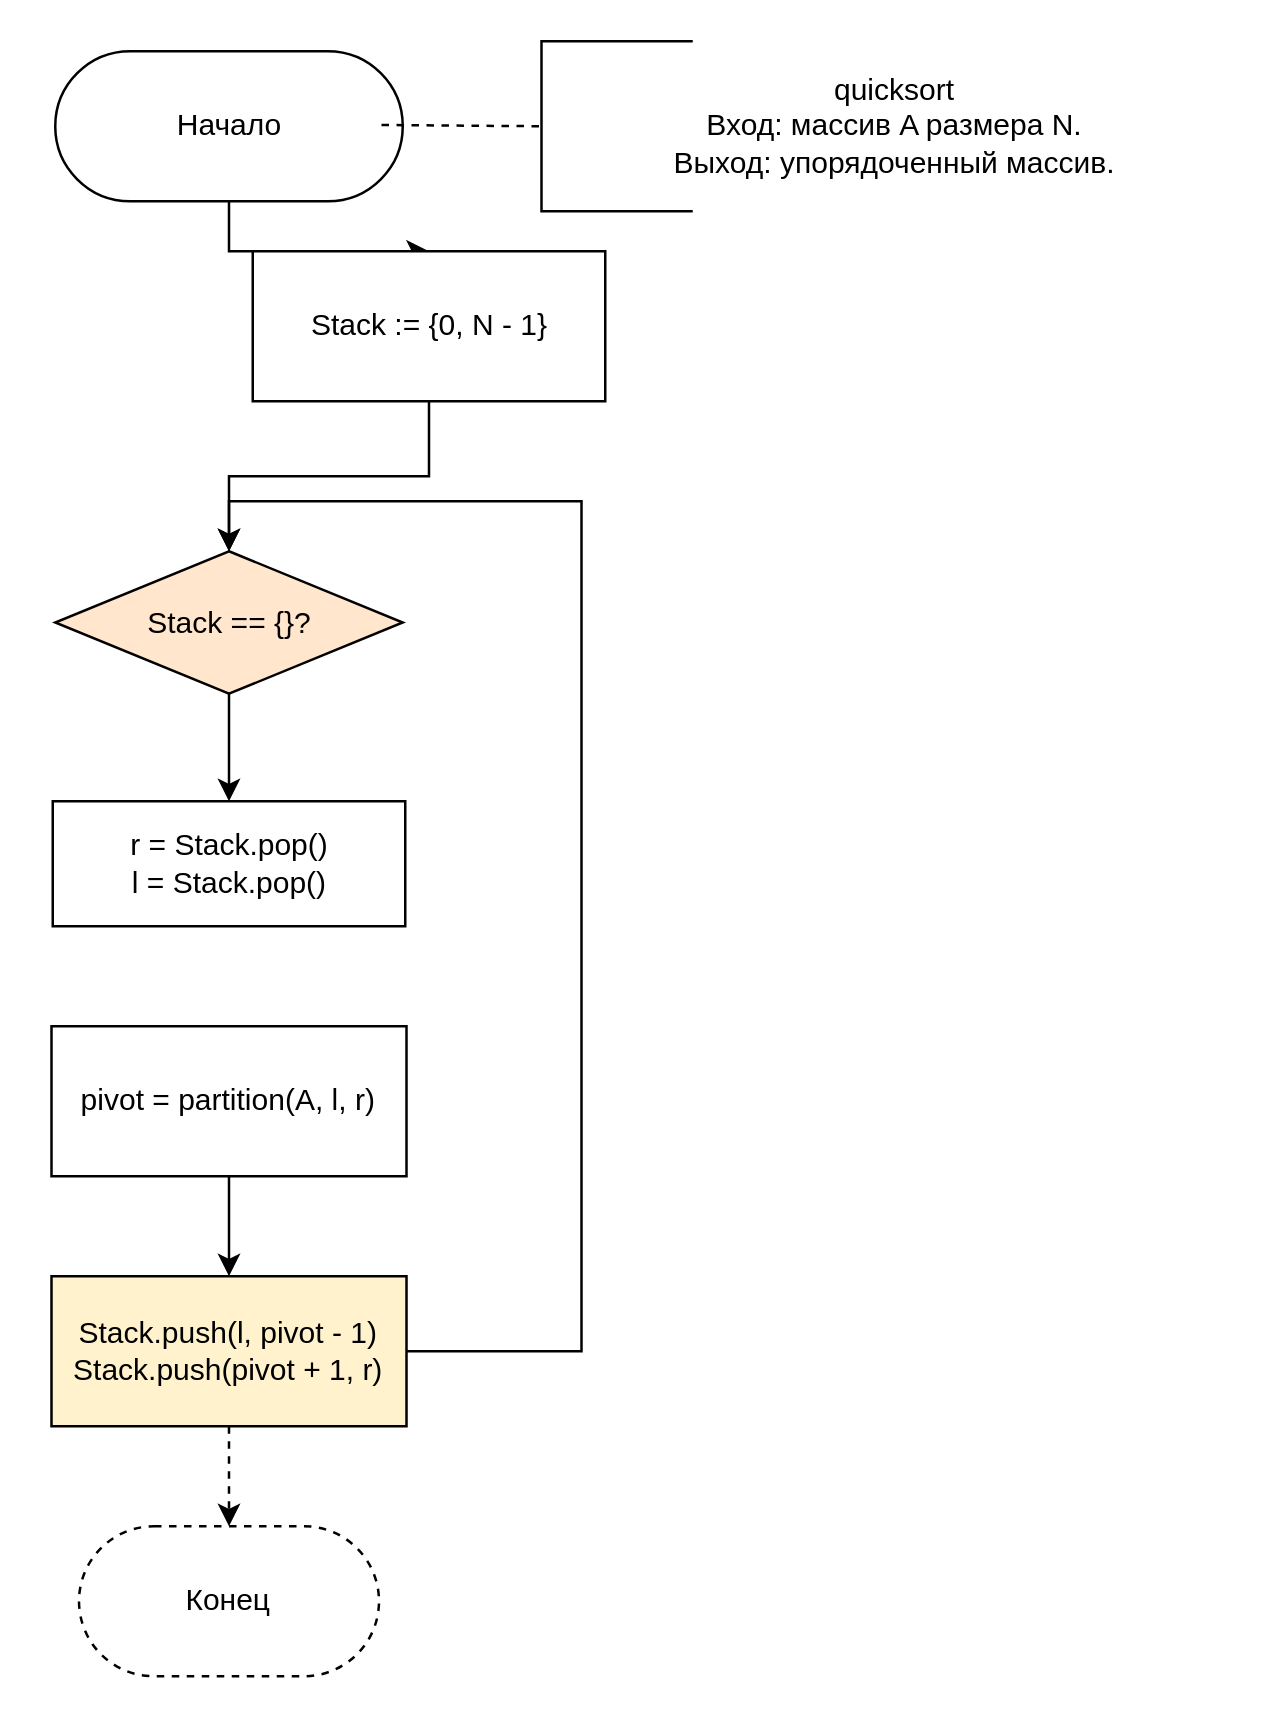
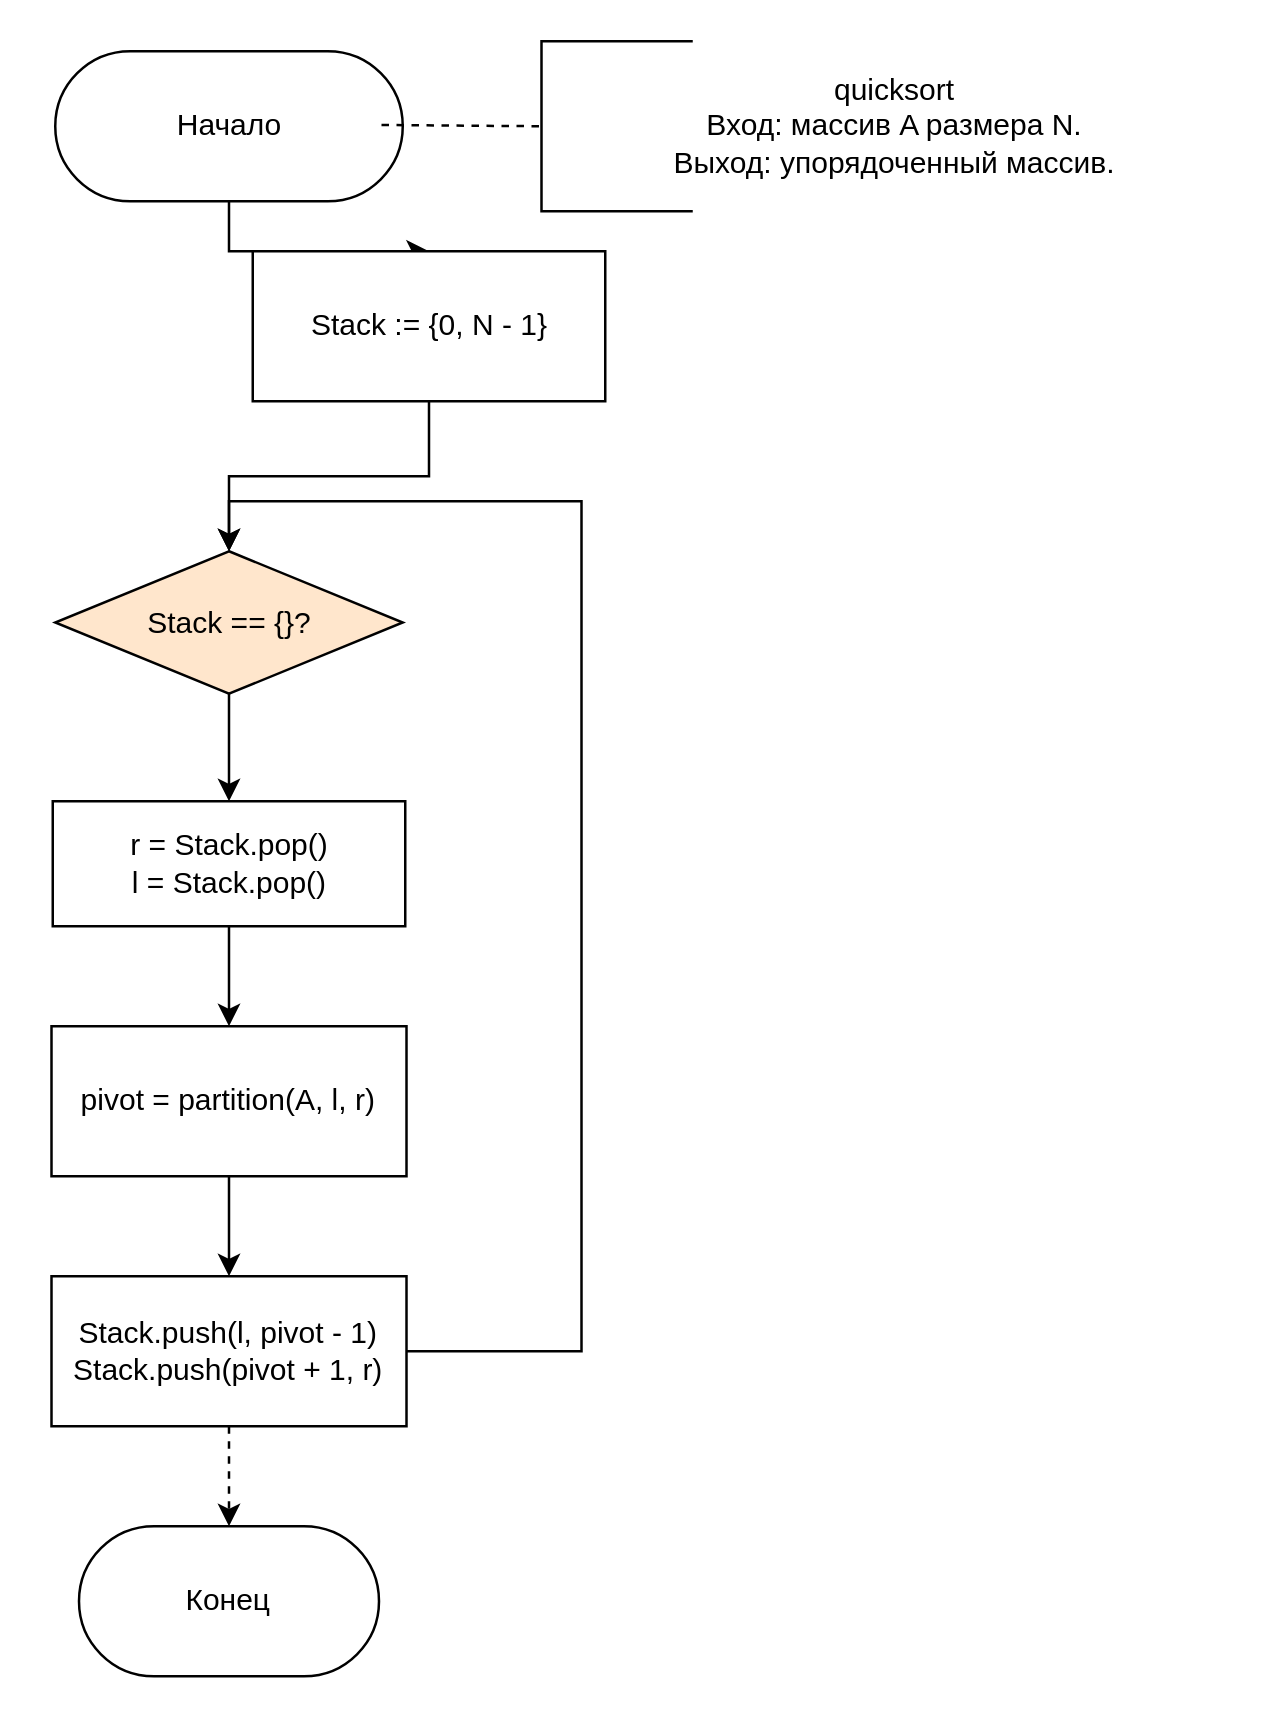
none -> (229, 968)
(229, 1351) -> (229, 1351)
(229, 1601) -> (229, 1601)
